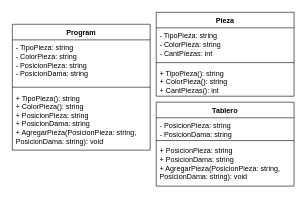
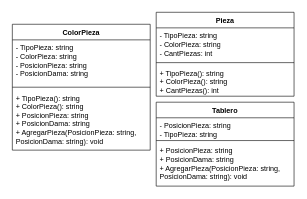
(81, 33) -> (81, 33)
(200, 131) -> (200, 131)
